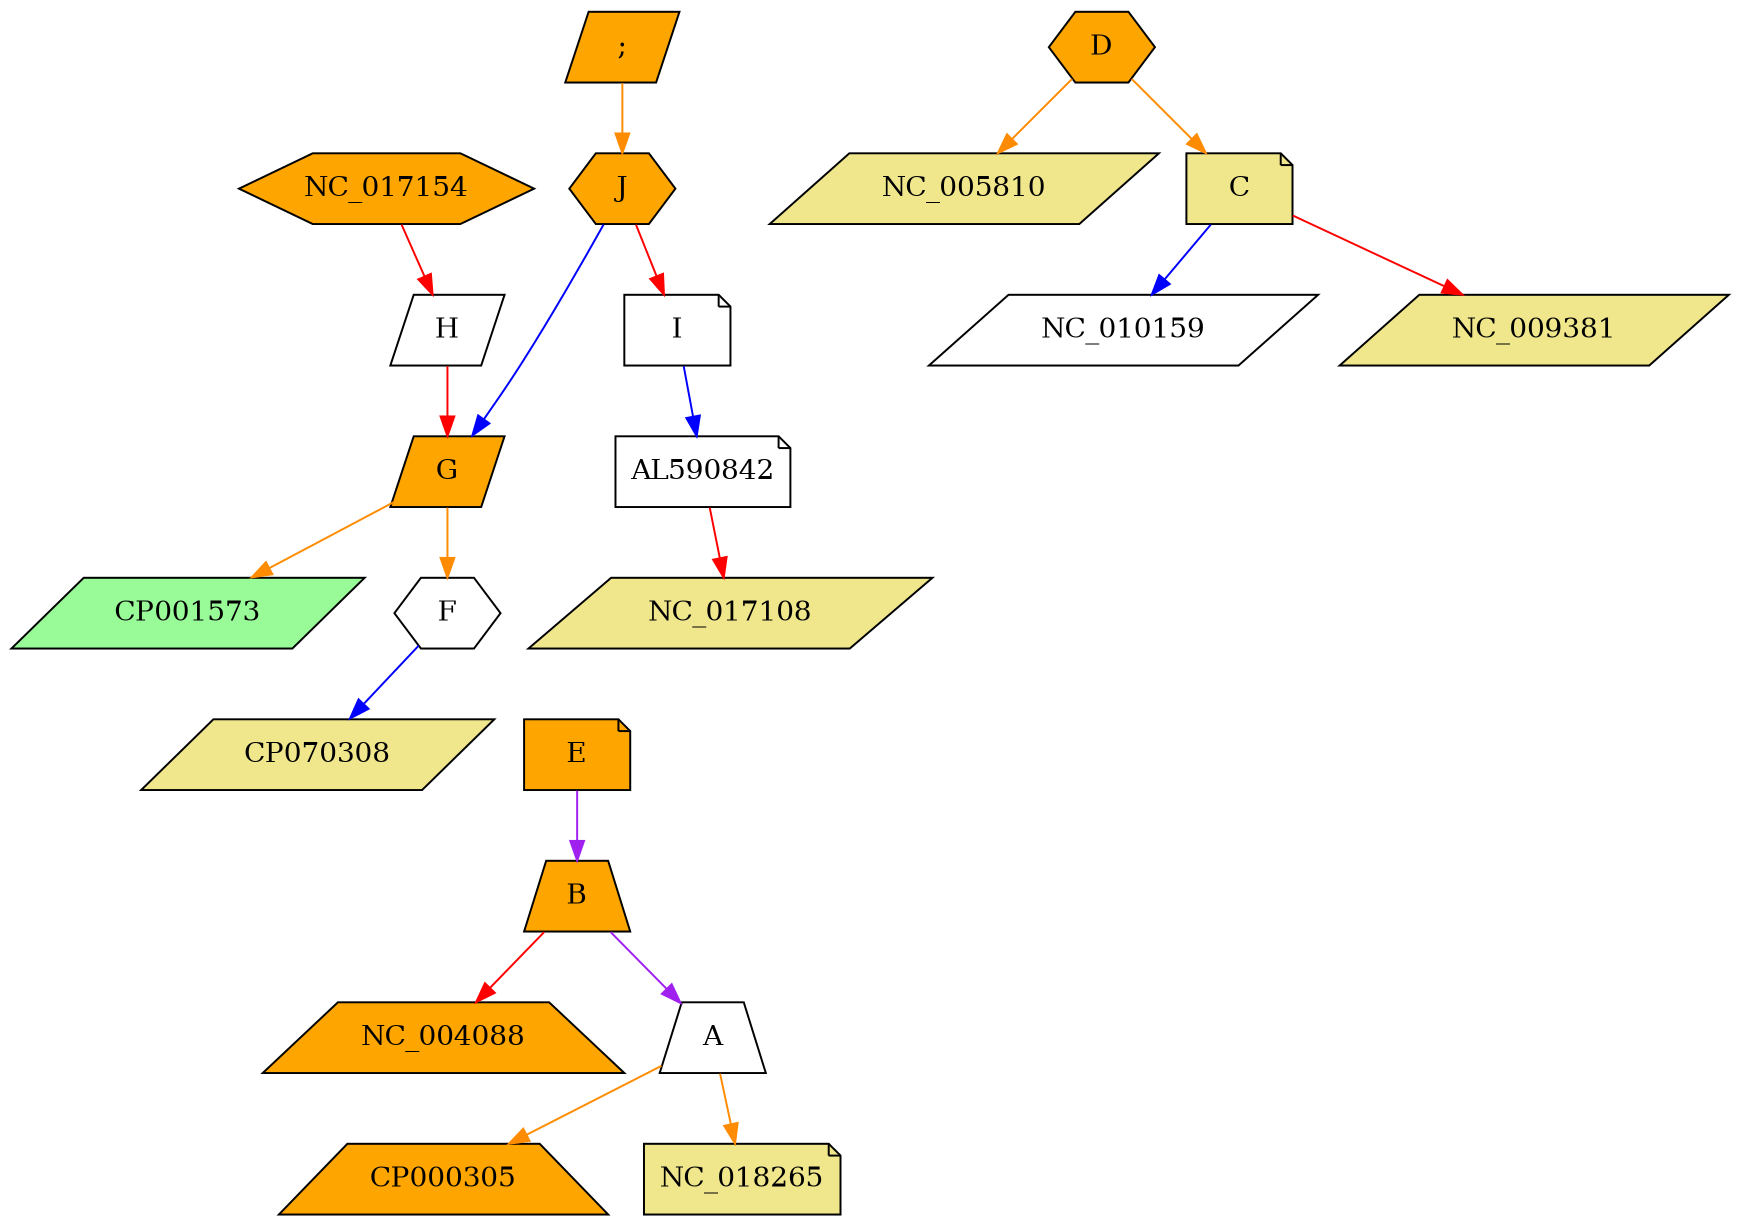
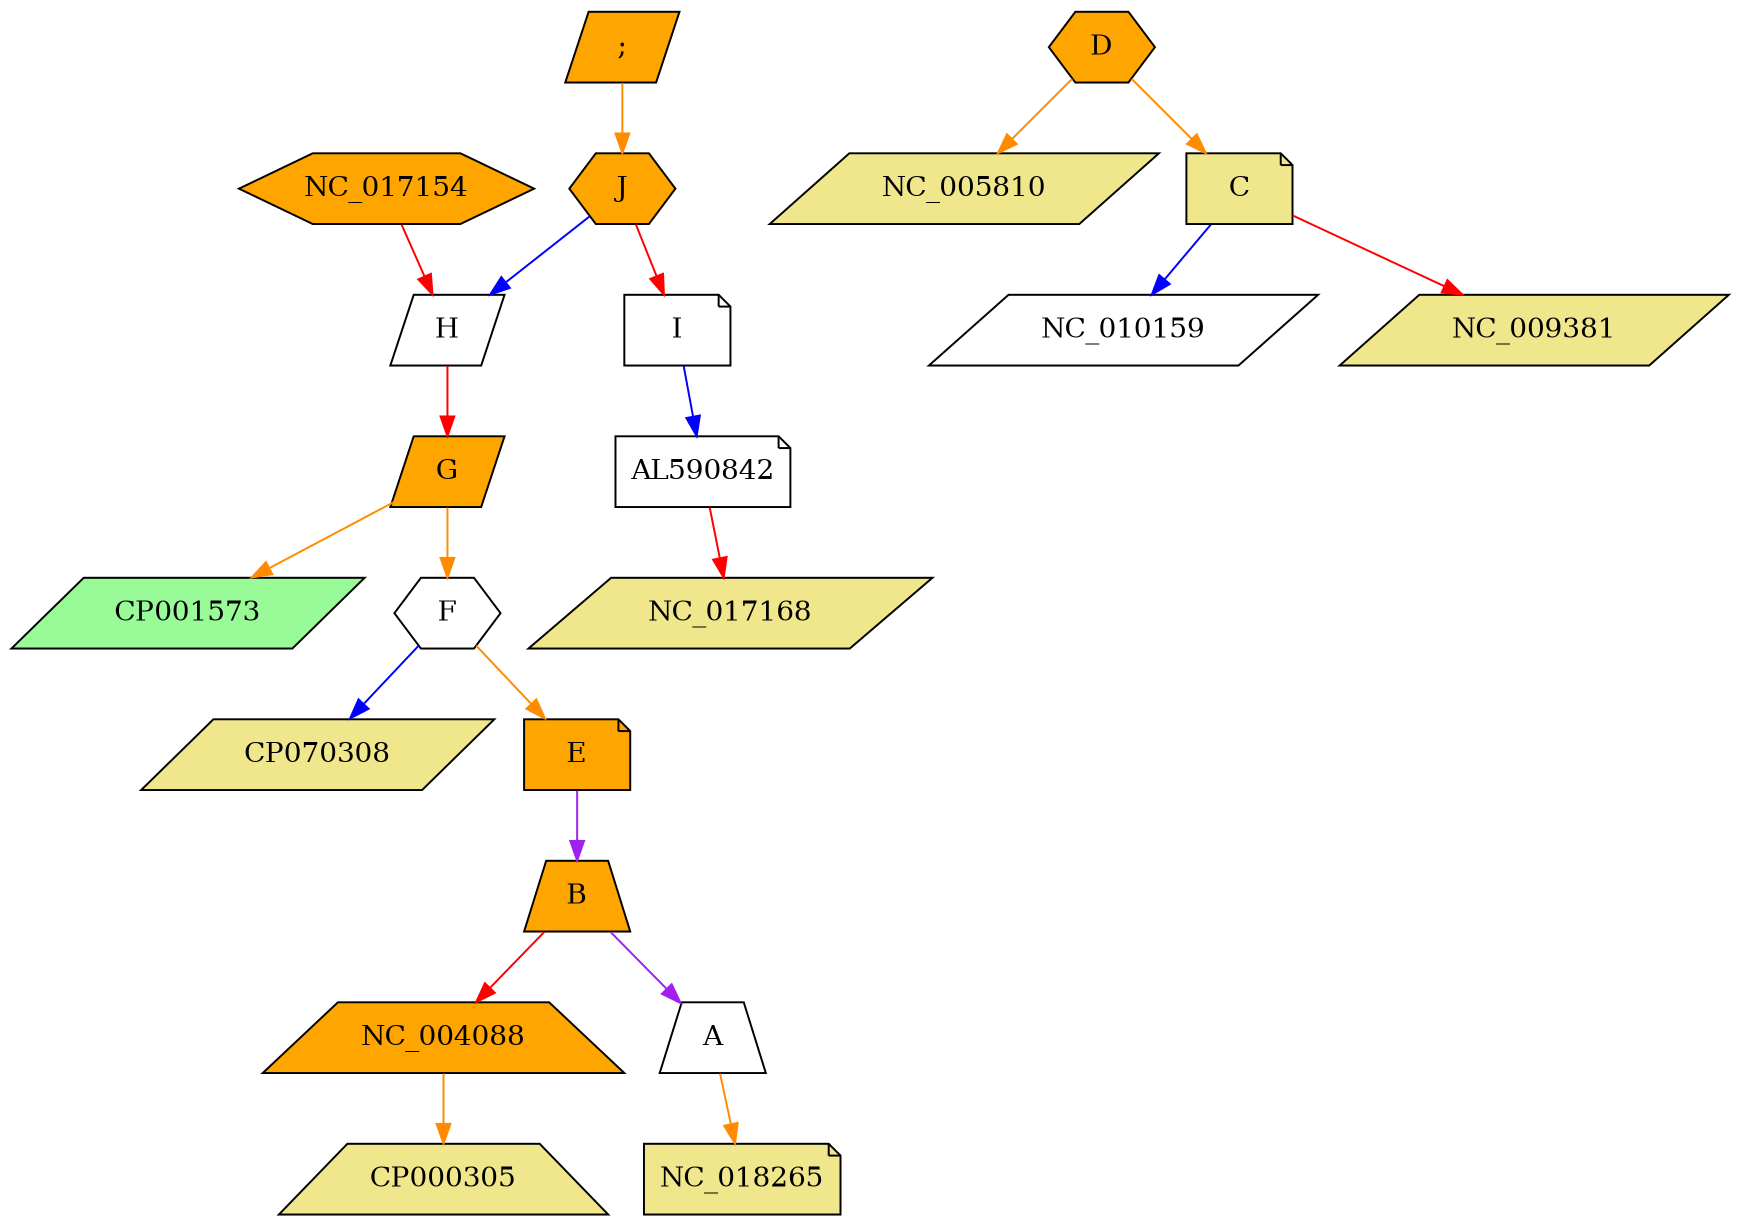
(546, 324) -> (548, 249)
(730, 613) -> (730, 613)
none -> (504, 675)
(594, 1100) -> (444, 1099)
(444, 1179) -> (444, 1179)
